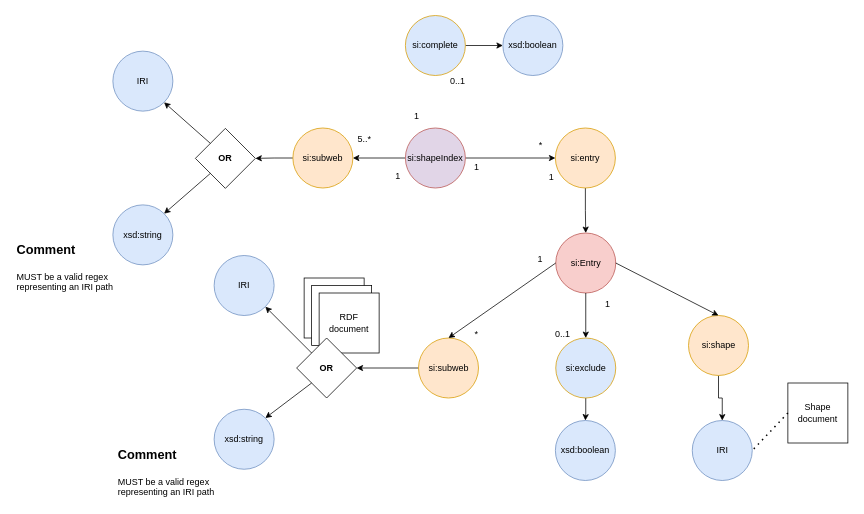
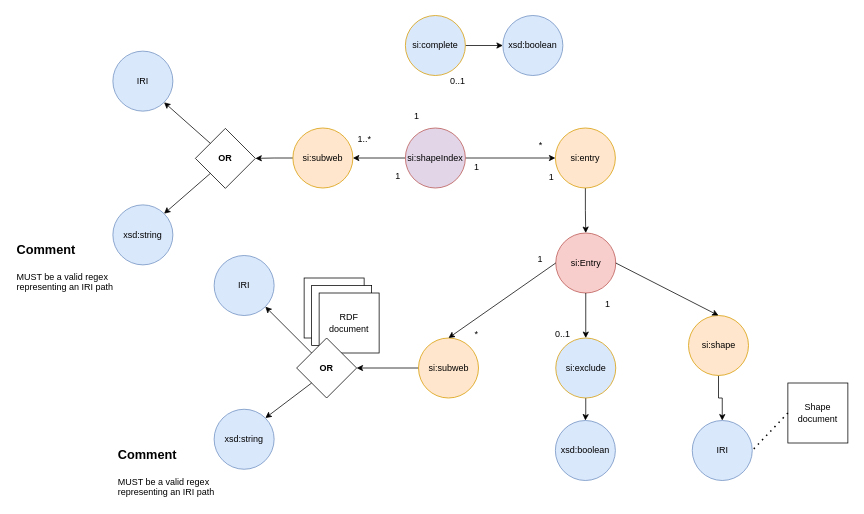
(365, 139) -> (365, 139)
